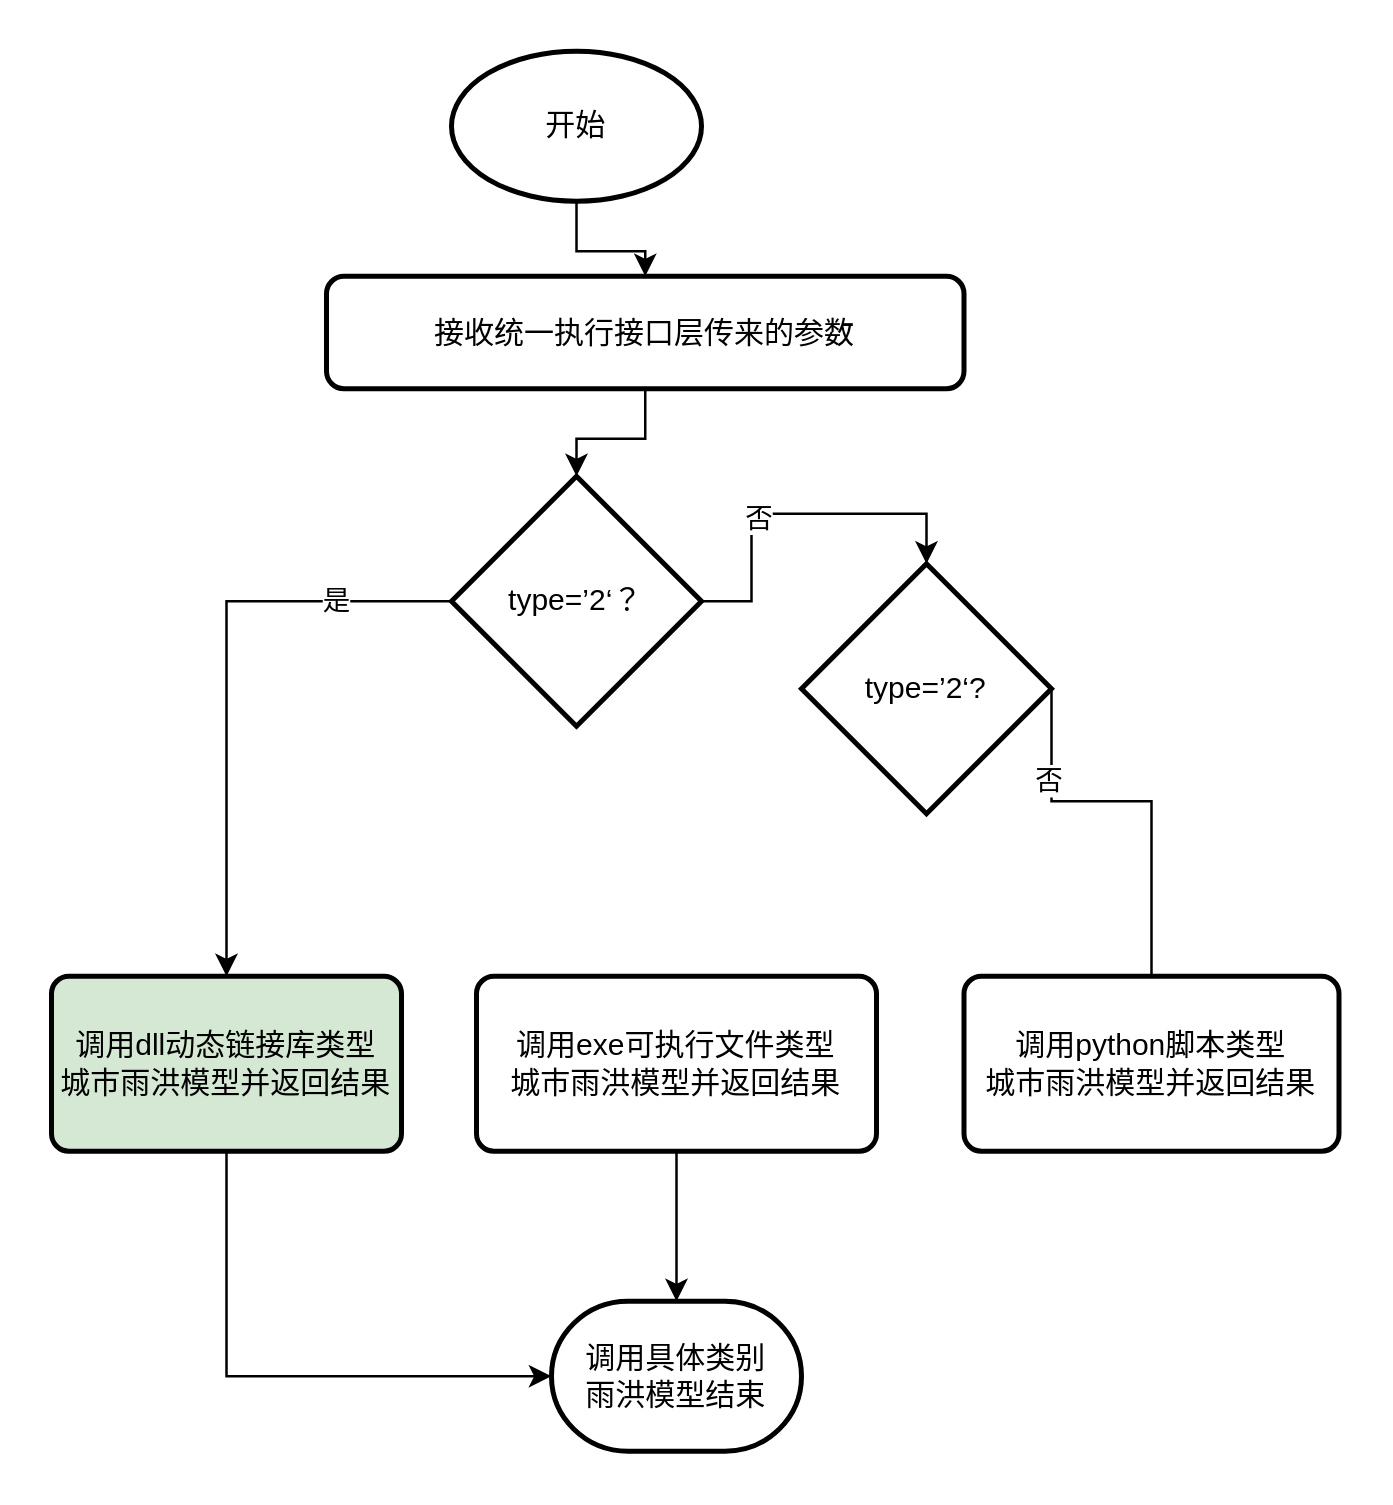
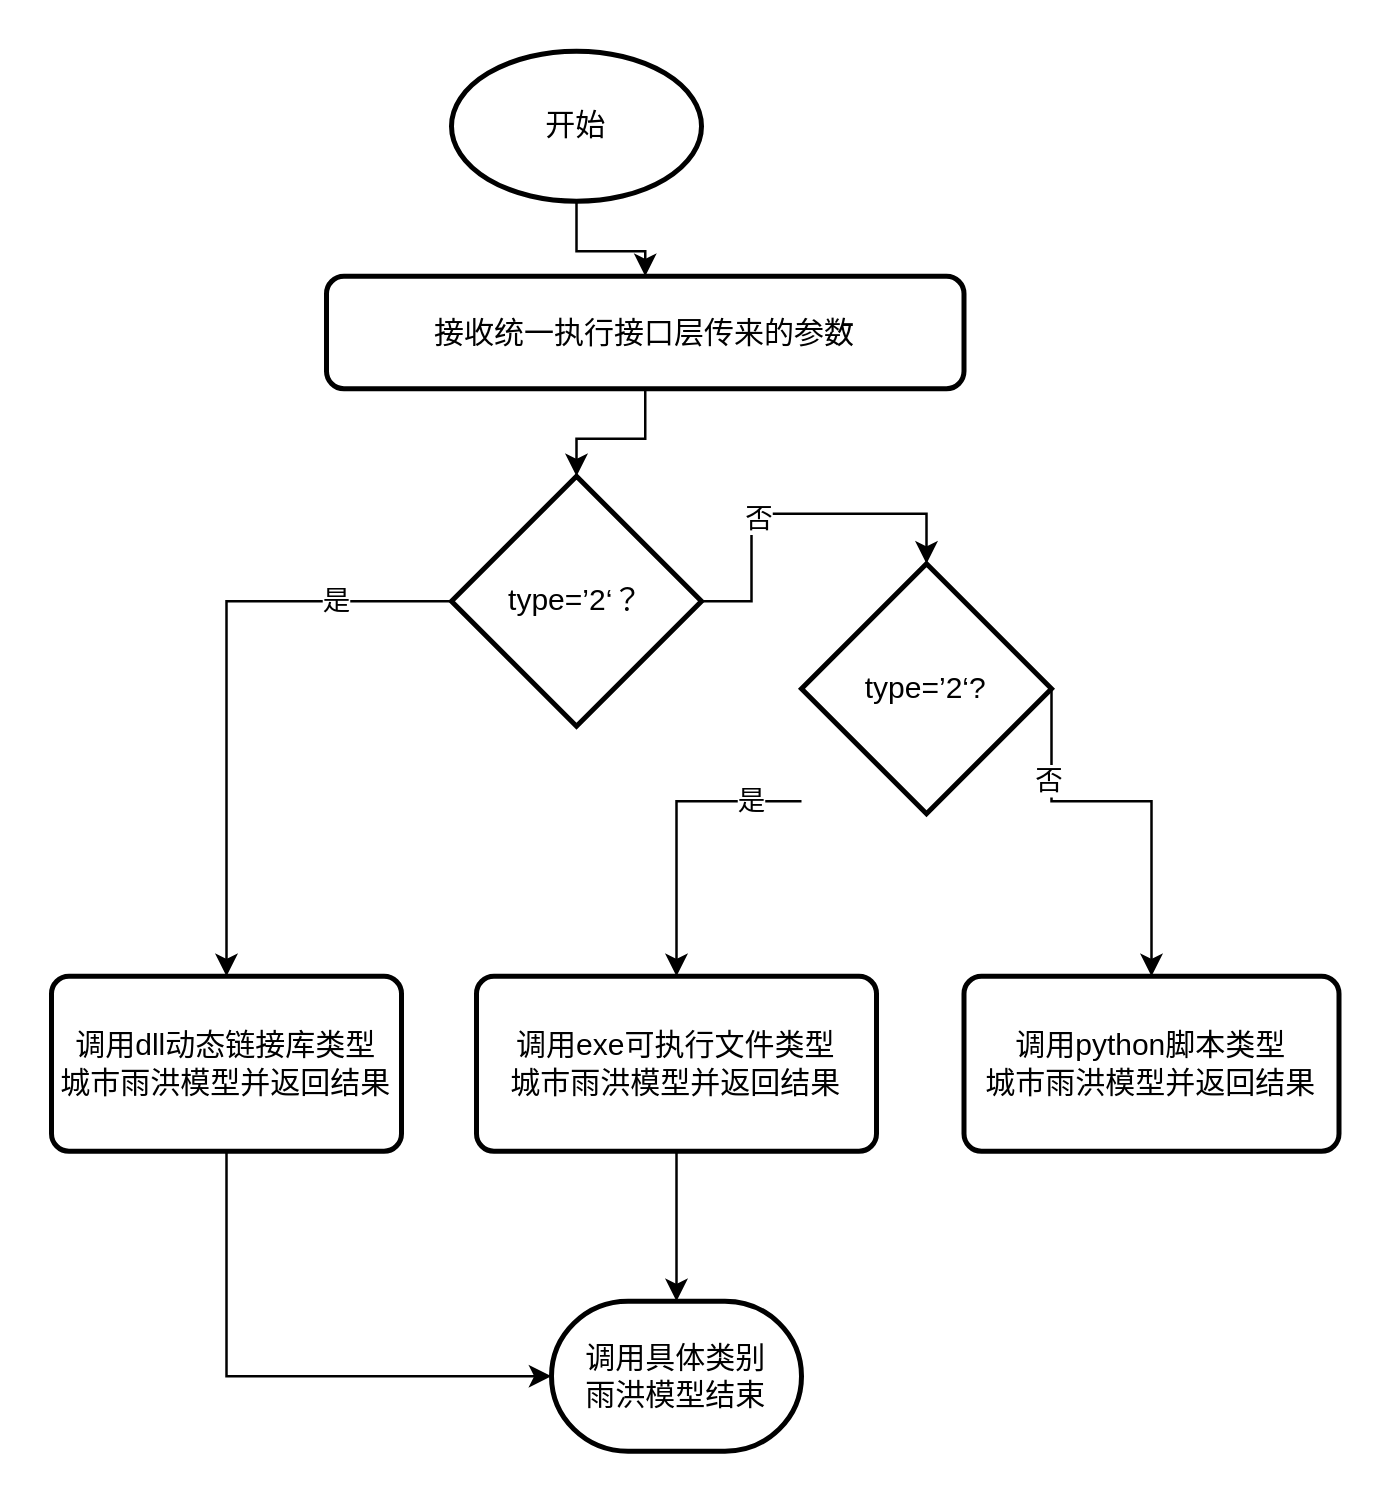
none -> (676, 818)
(1151, 964) -> (1151, 958)
(226, 1064) -> (226, 1064)
